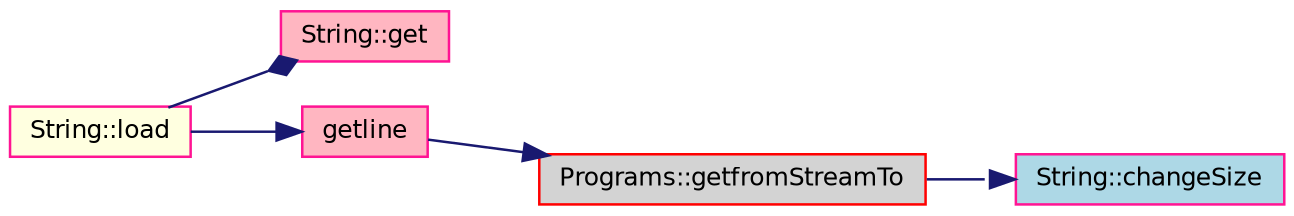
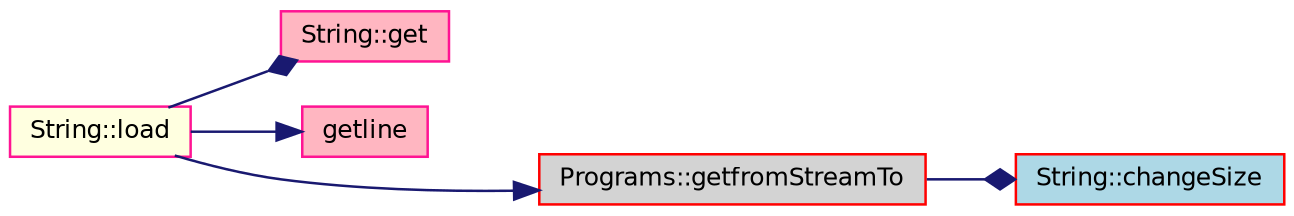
(476, 146) -> (343, 186)
(956, 179) -> (956, 179)
(1150, 179) -> (1150, 179)
